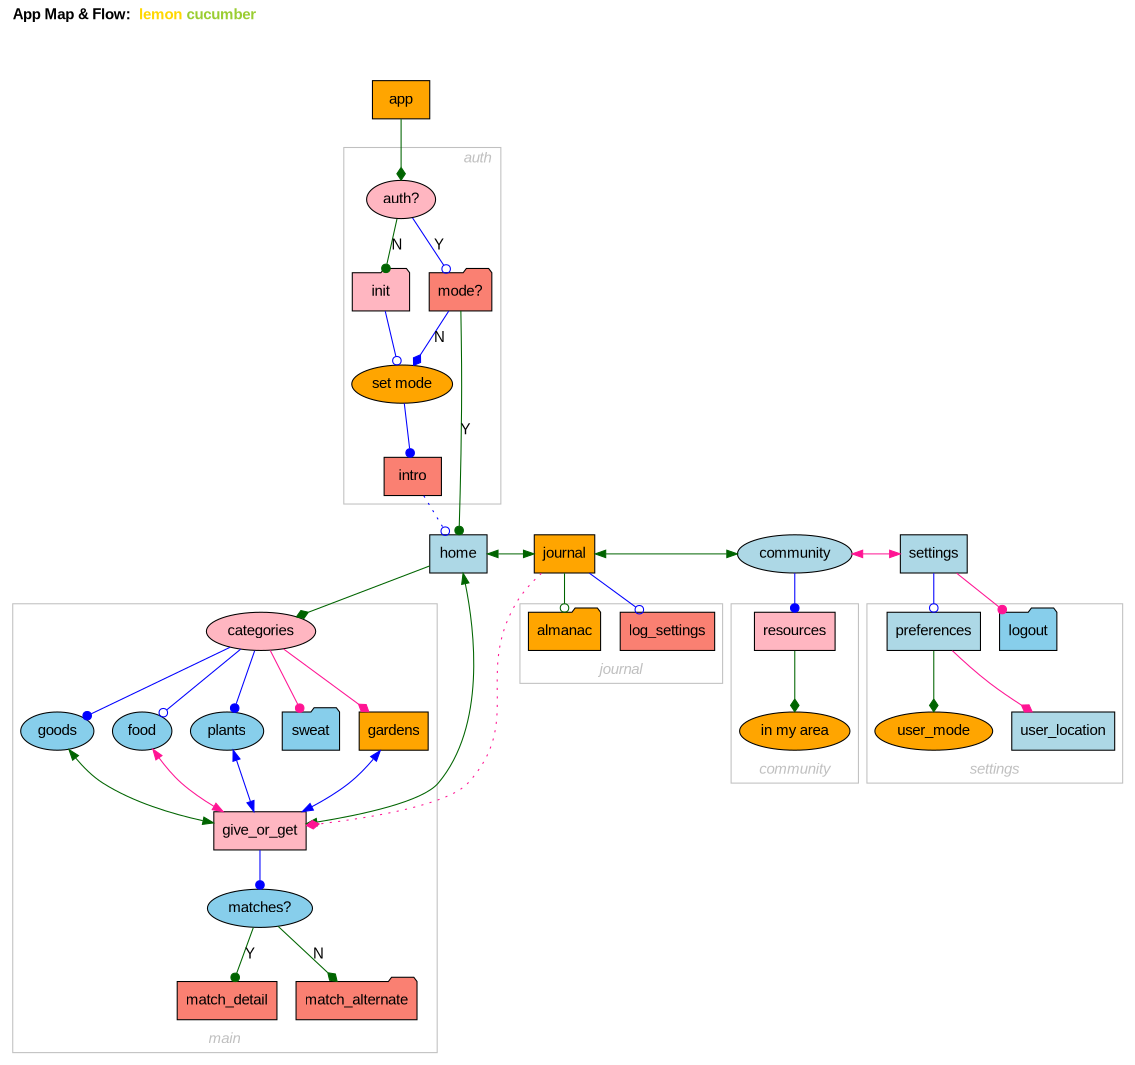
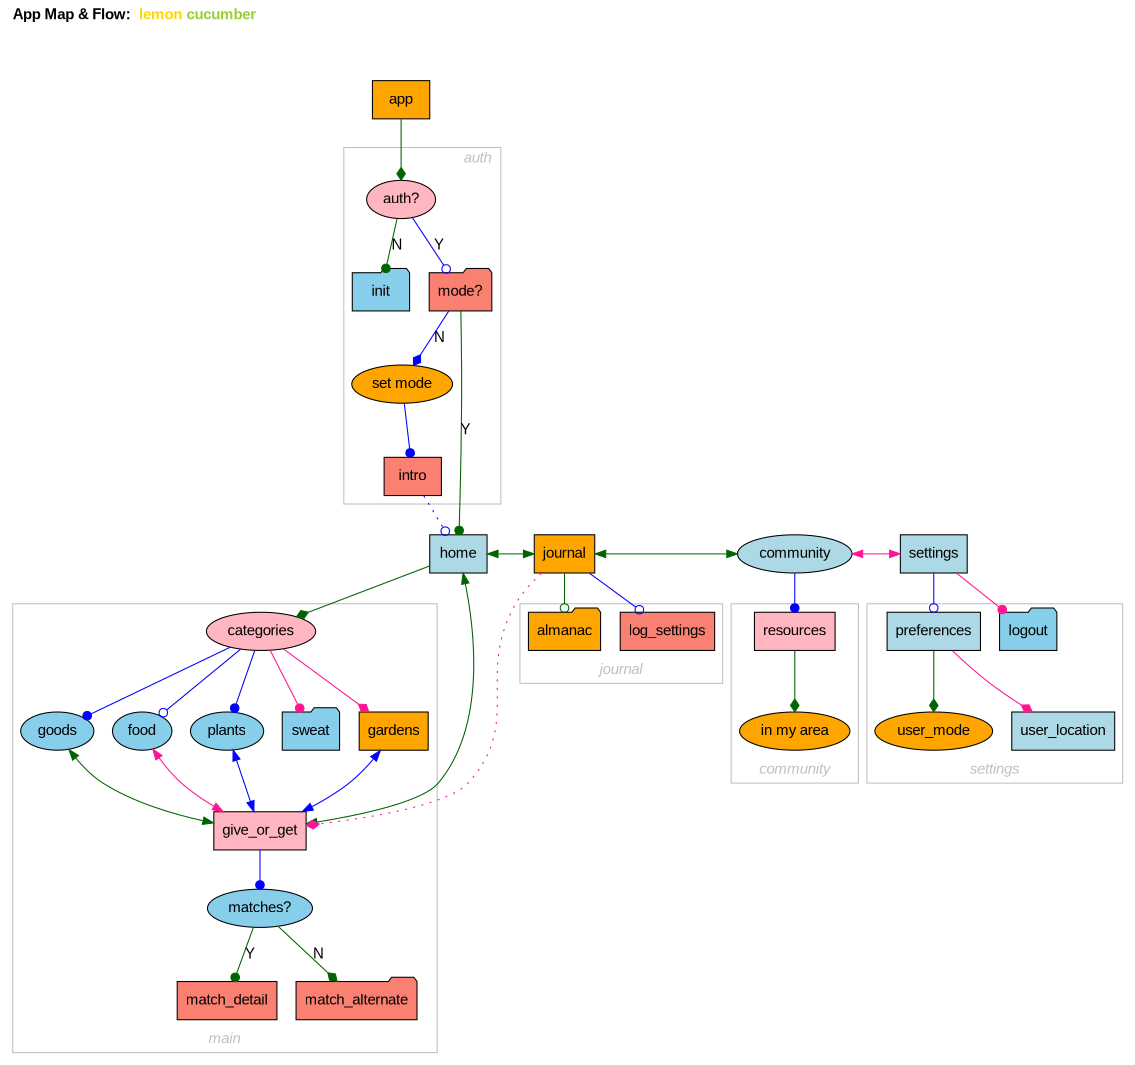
(381, 292) -> (381, 292)
(391, 334) -> none
